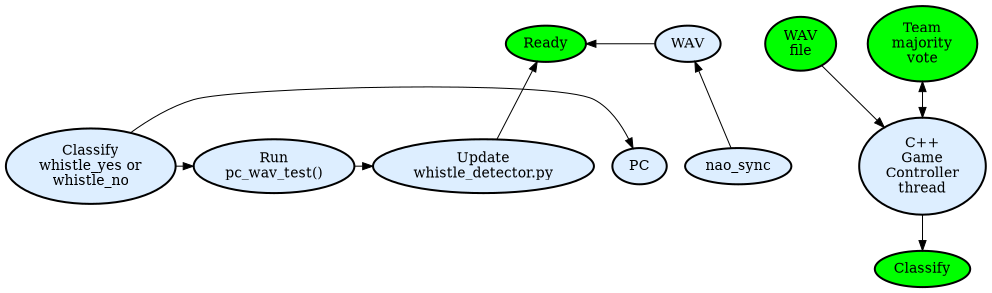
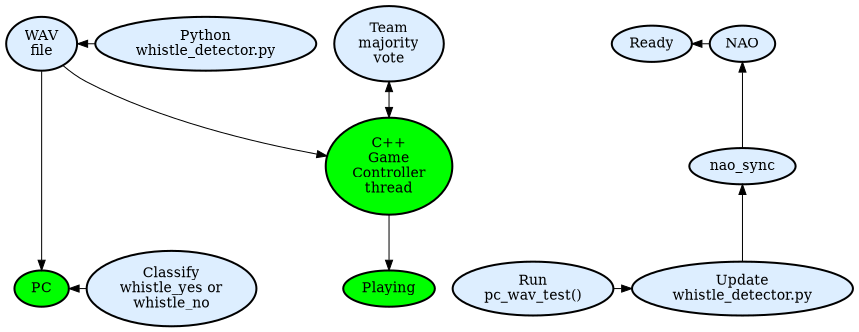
none -> (206, 44)
(546, 44) -> (652, 44)
(688, 44) -> (742, 44)
(801, 44) -> (42, 44)
(923, 44) -> (389, 44)
(515, 105) -> (742, 228)
none -> (42, 166)
(179, 166) -> none
(640, 166) -> (42, 289)
(923, 166) -> (389, 166)
(923, 269) -> (389, 289)
